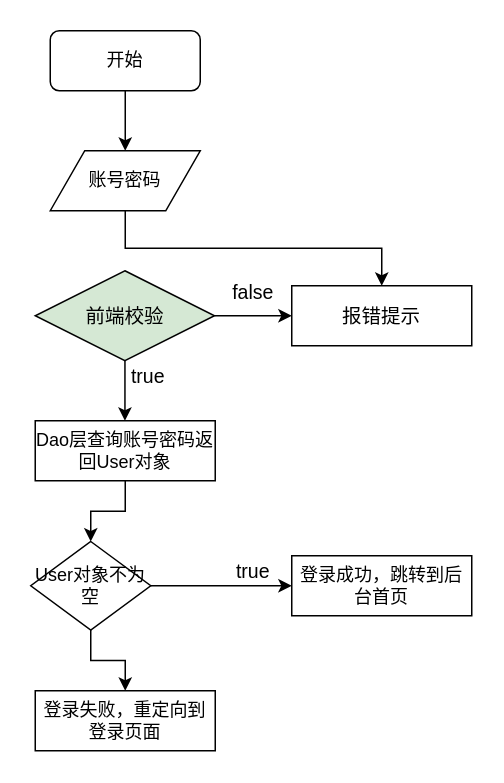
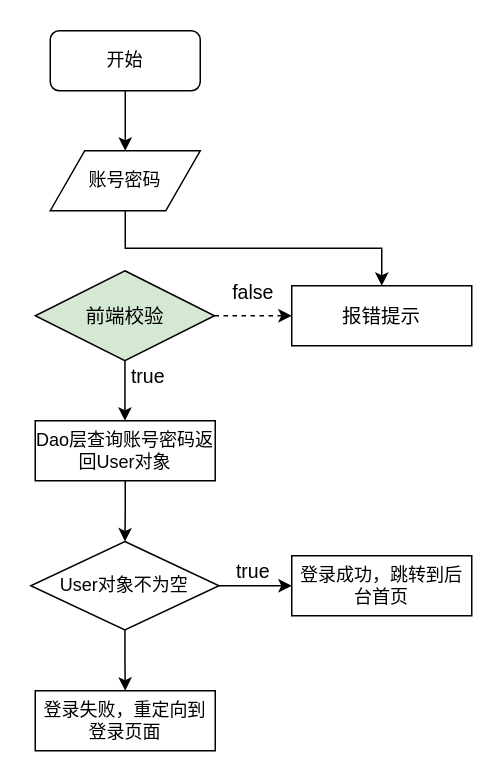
(247, 316) -> (247, 316)
(91, 586) -> (125, 586)
